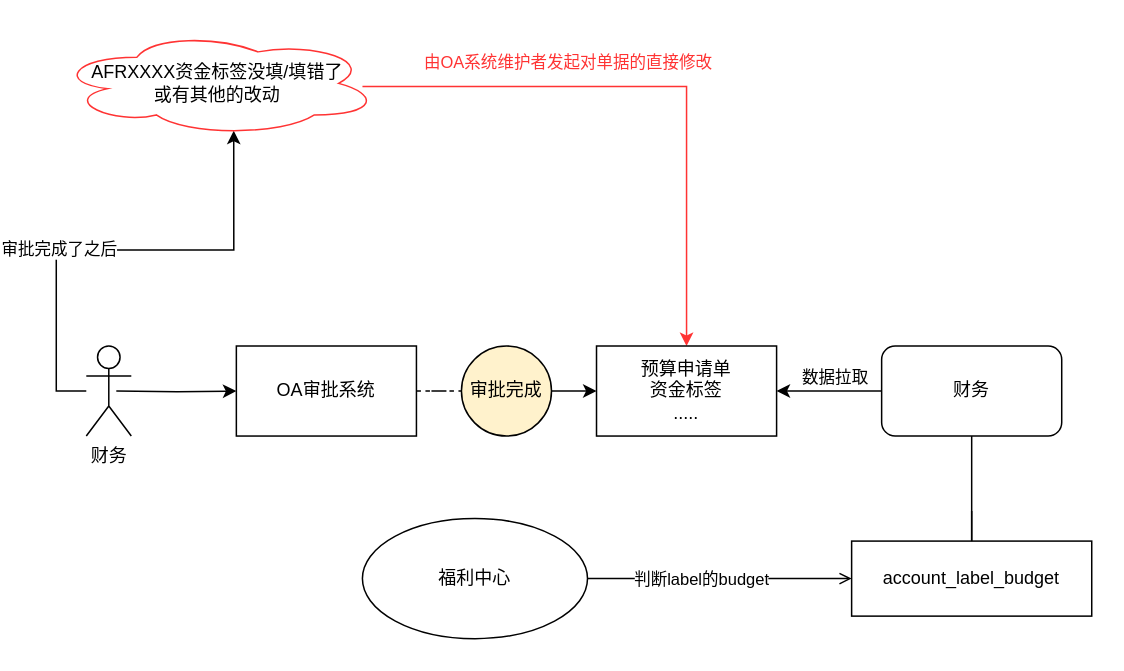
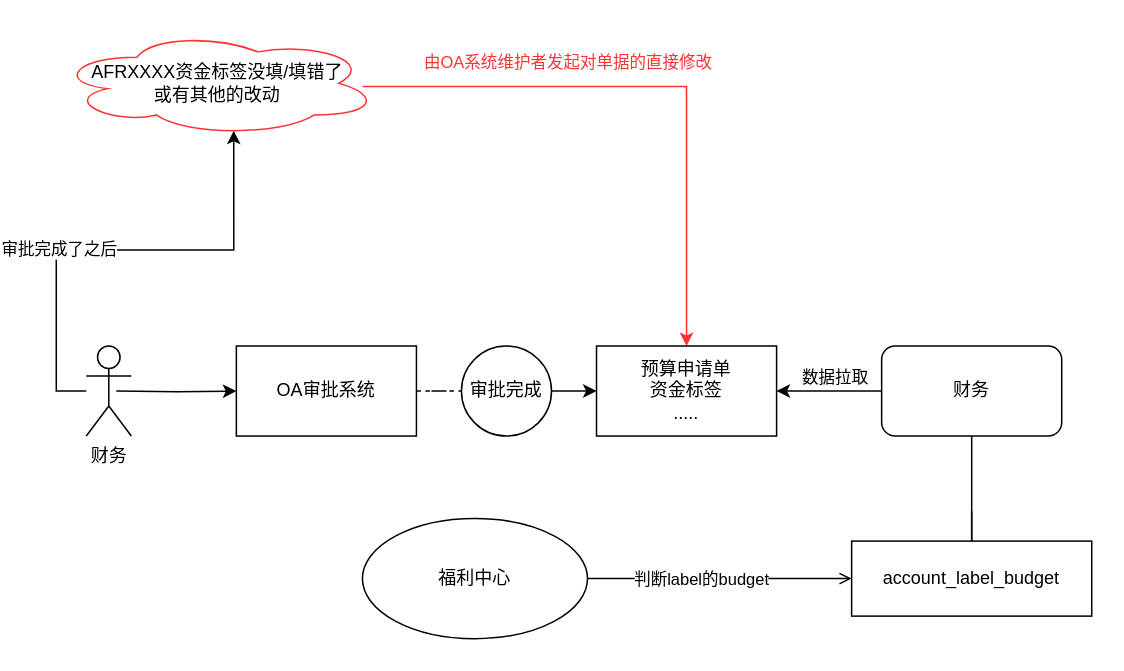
(506, 391) -> (506, 391)
